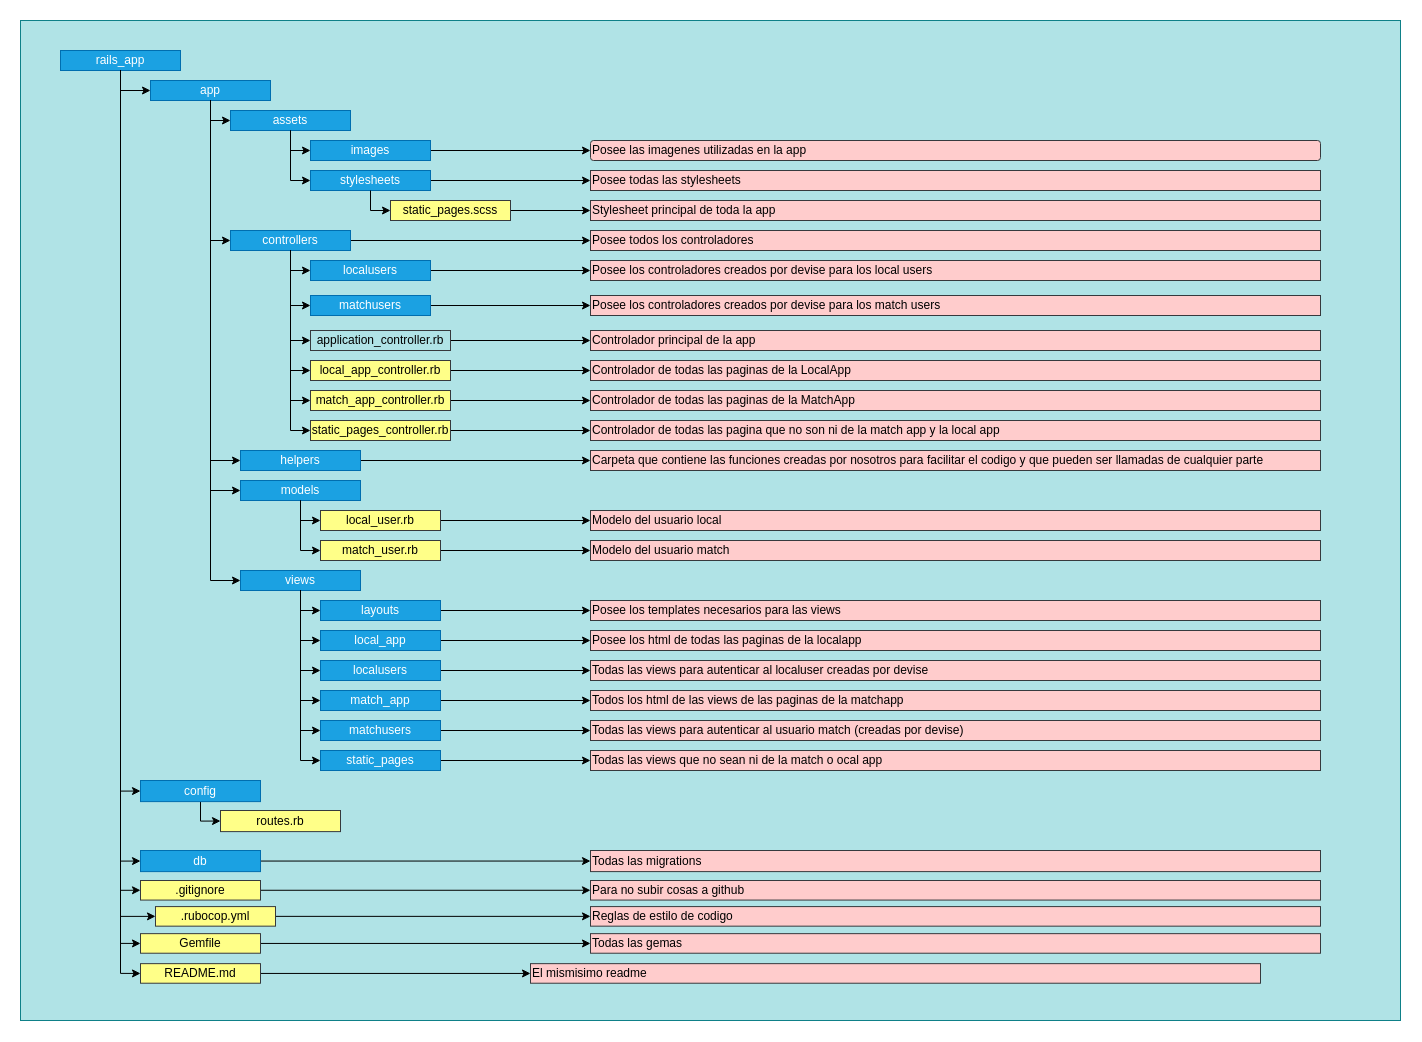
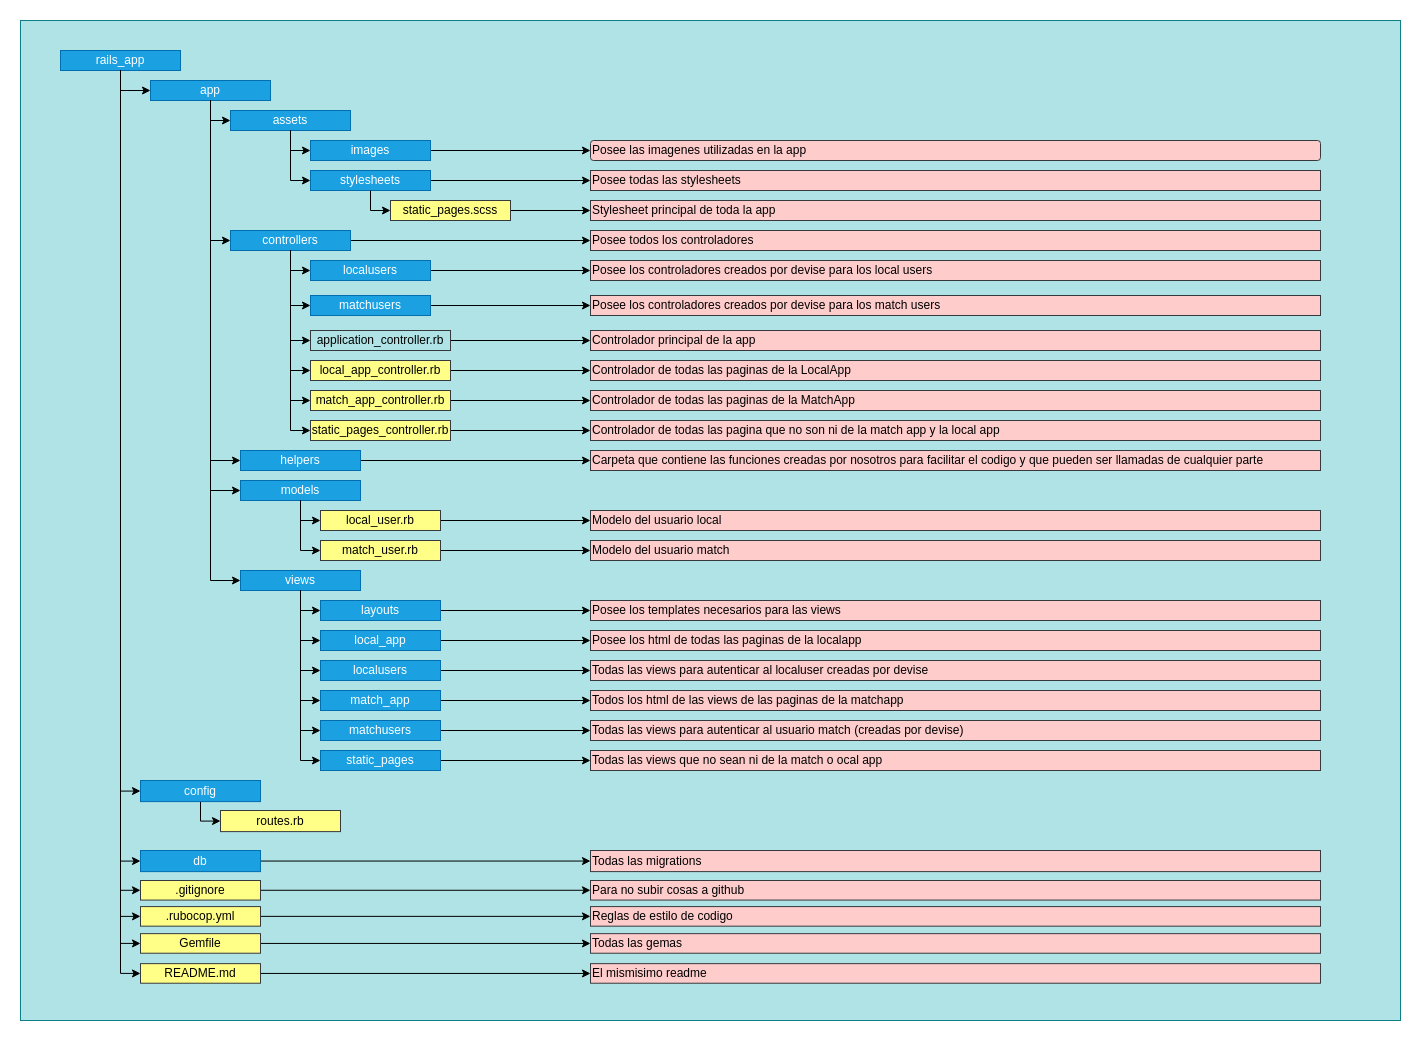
(216, 916) -> (201, 916)
(896, 973) -> (956, 973)
